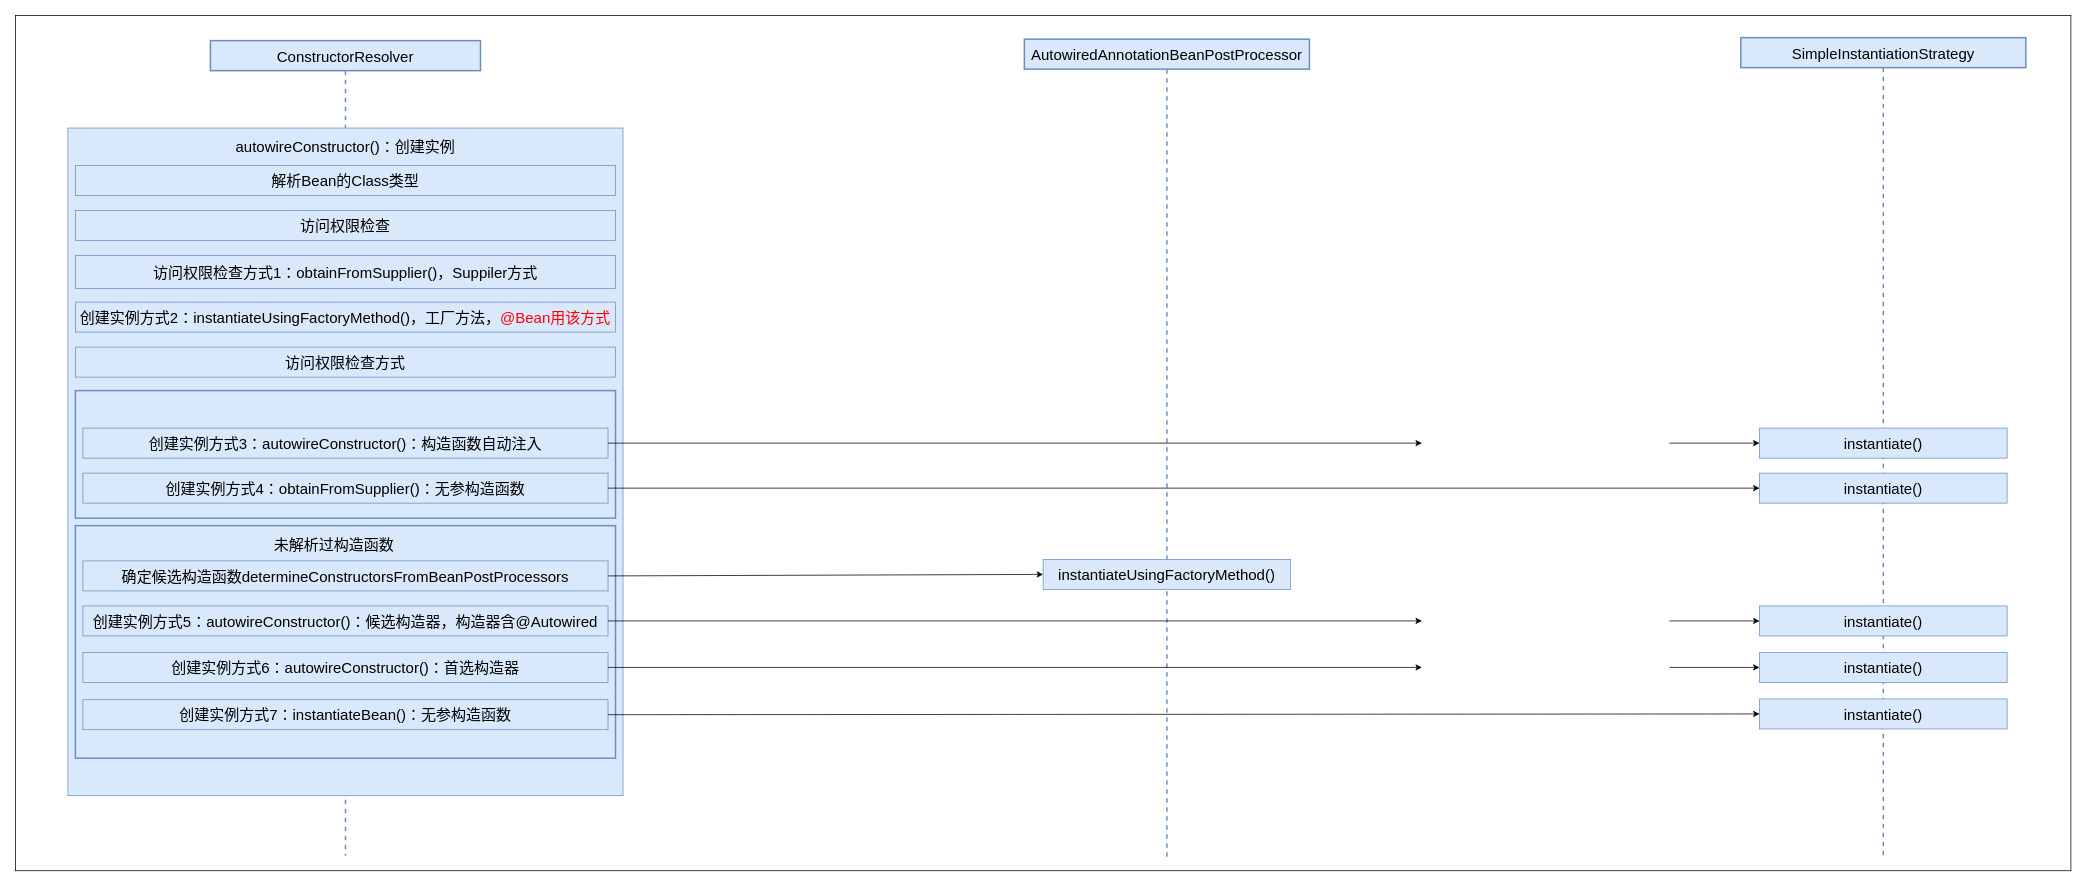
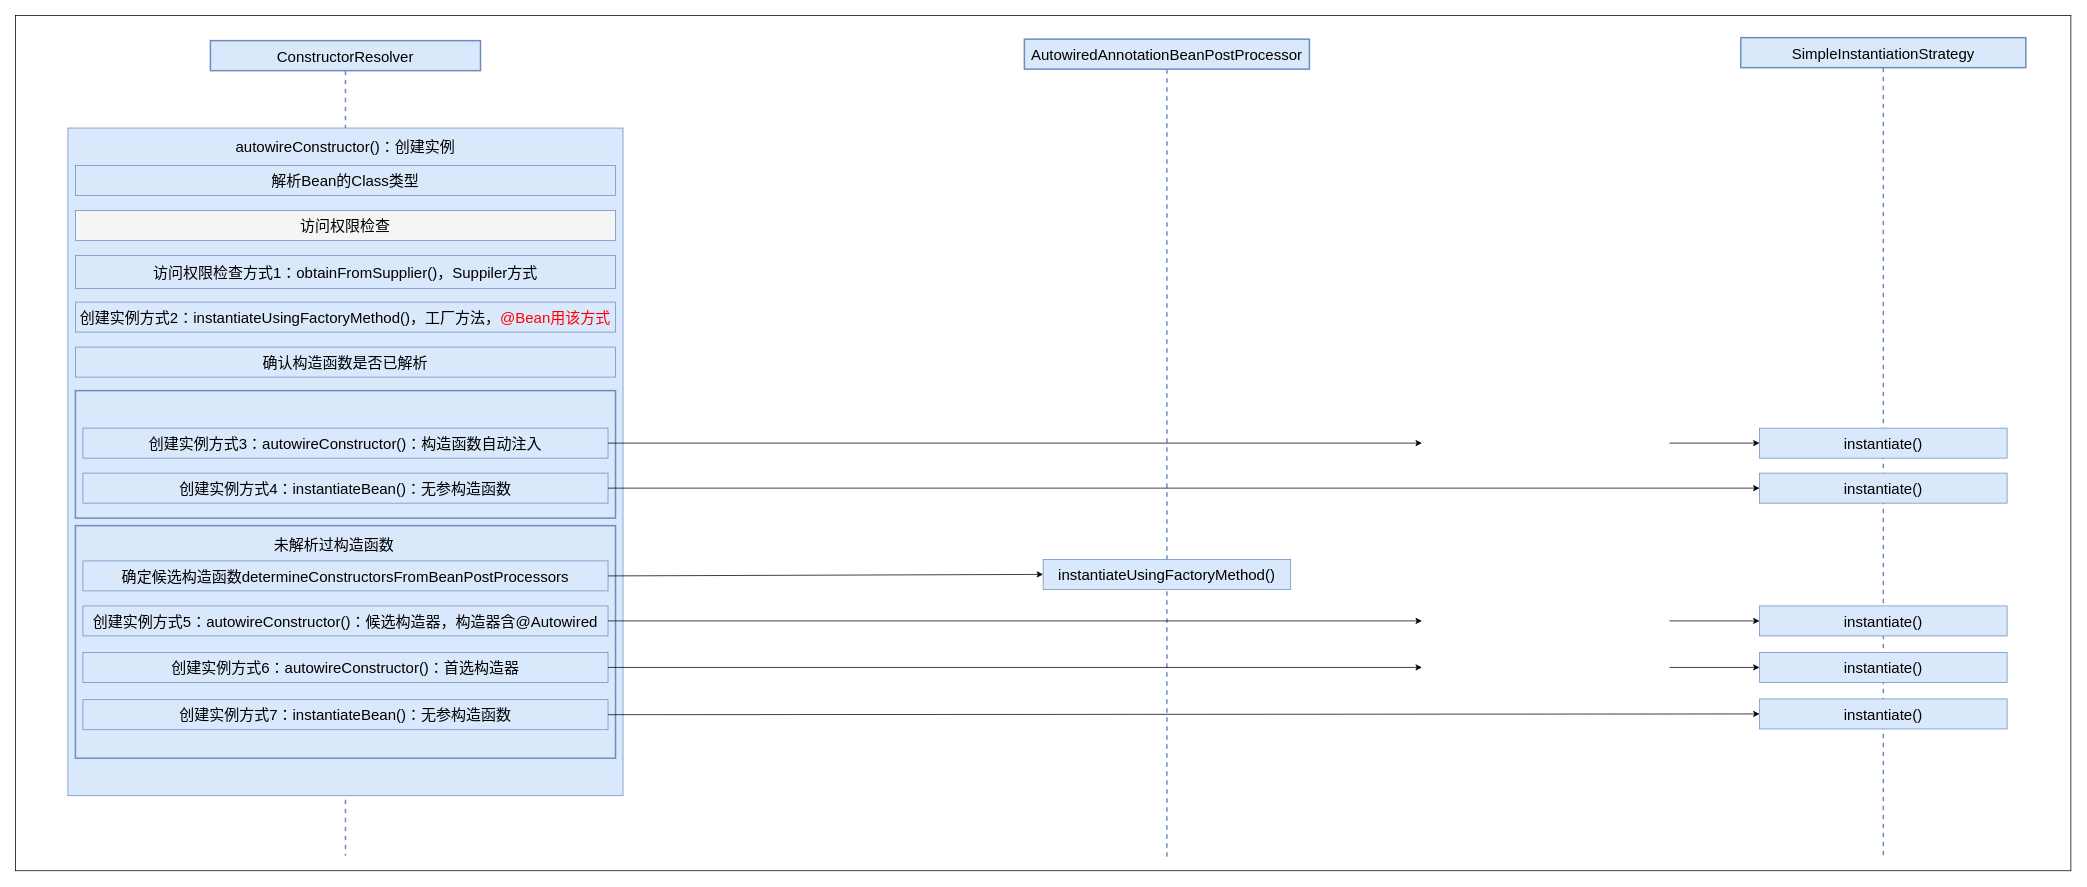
(345, 225) -> (345, 225)
(345, 362) -> (345, 362)
(345, 488) -> (345, 488)
